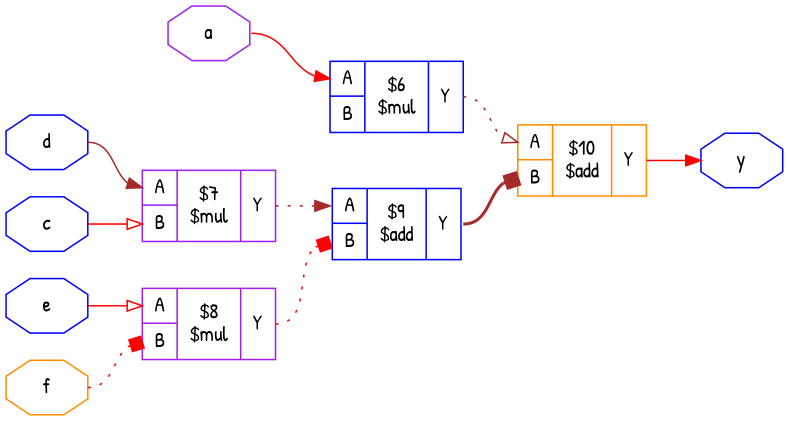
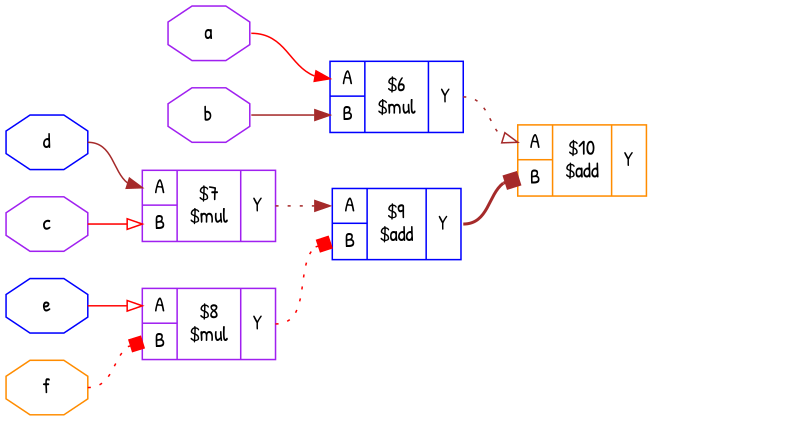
none -> (209, 115)
(742, 160) -> none
(47, 224) -> (47, 224)
